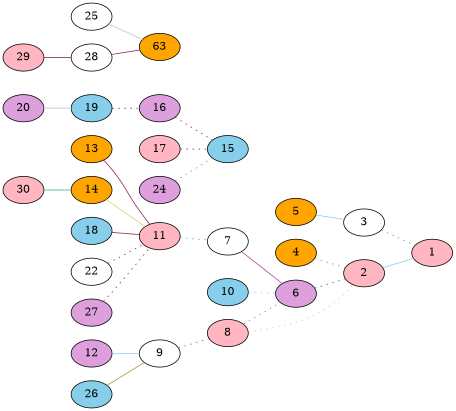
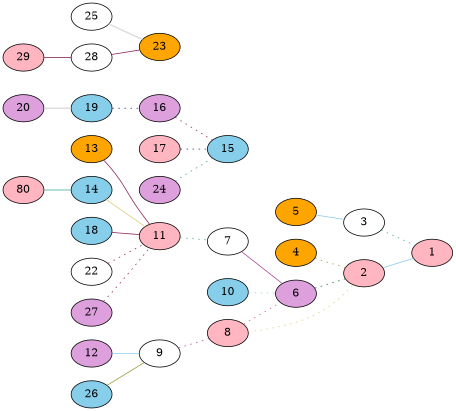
(160, 47) -> (160, 47)
(23, 190) -> (23, 190)
(92, 190) -> (92, 190)
